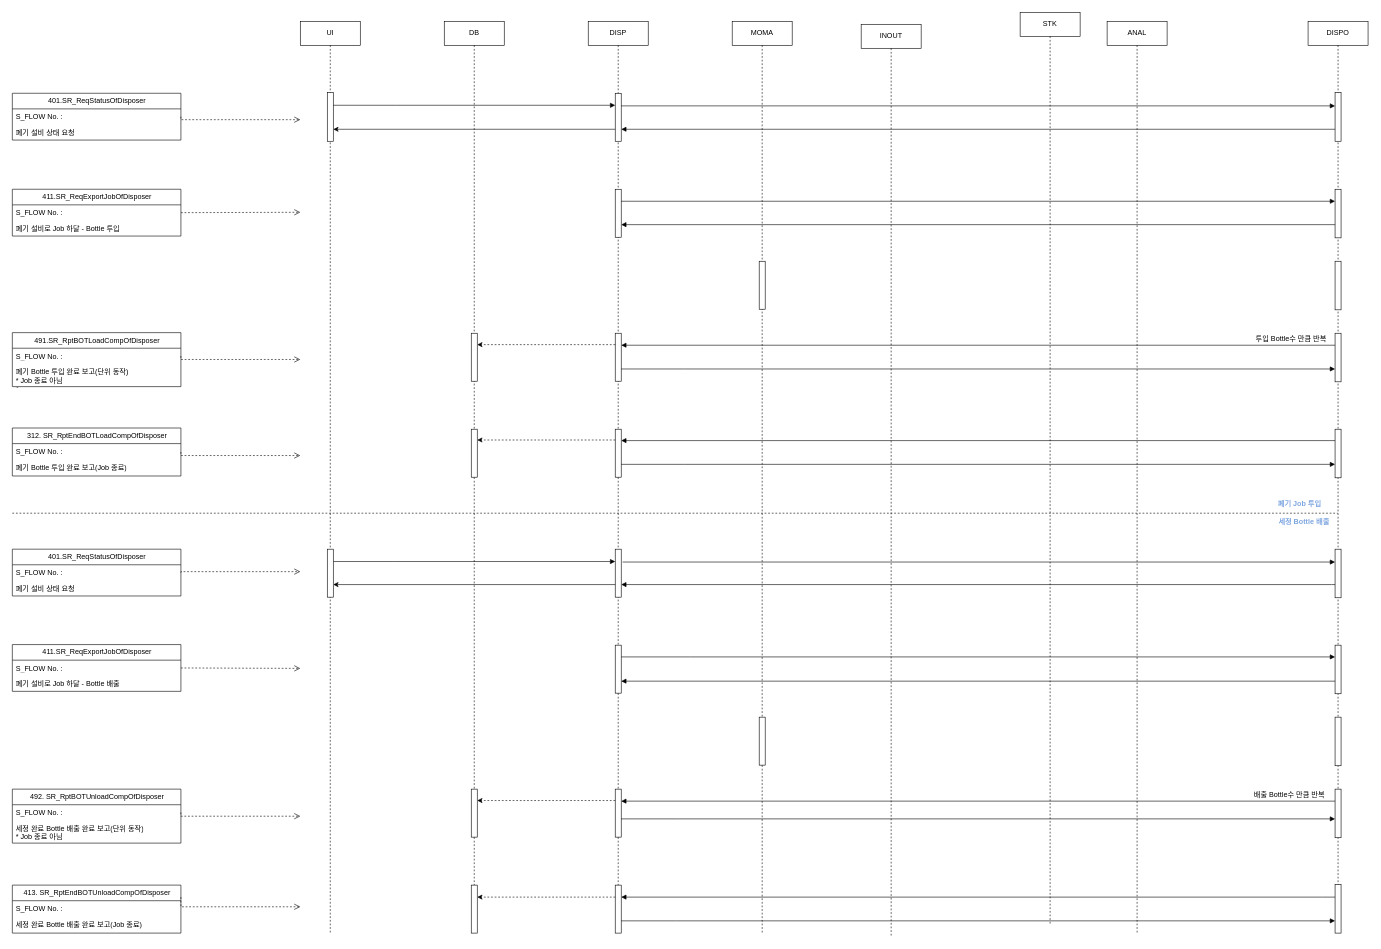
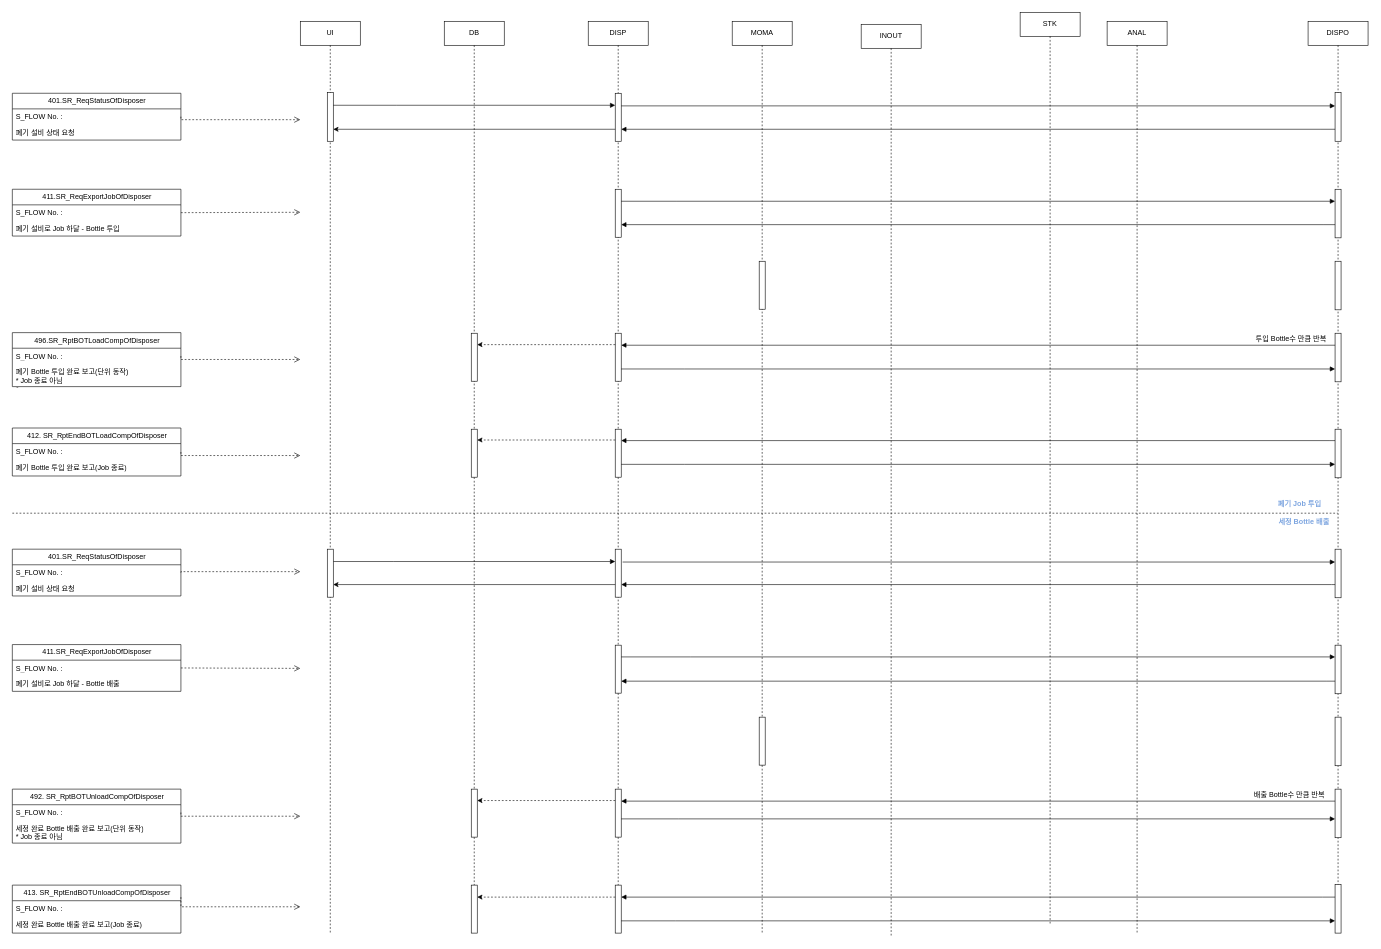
(97, 341) -> (97, 341)
(97, 436) -> (97, 436)
